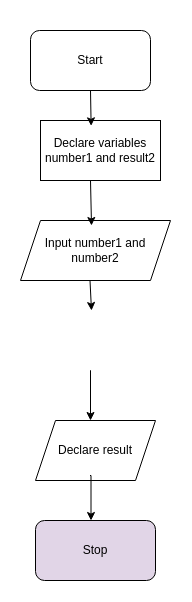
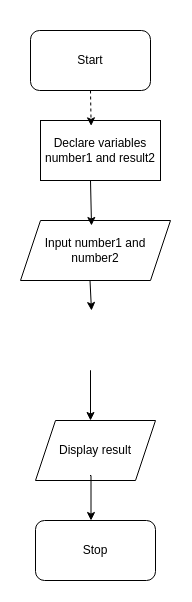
(91, 103) -> (91, 103)
(96, 451) -> (96, 451)
(96, 551) -> (96, 551)
